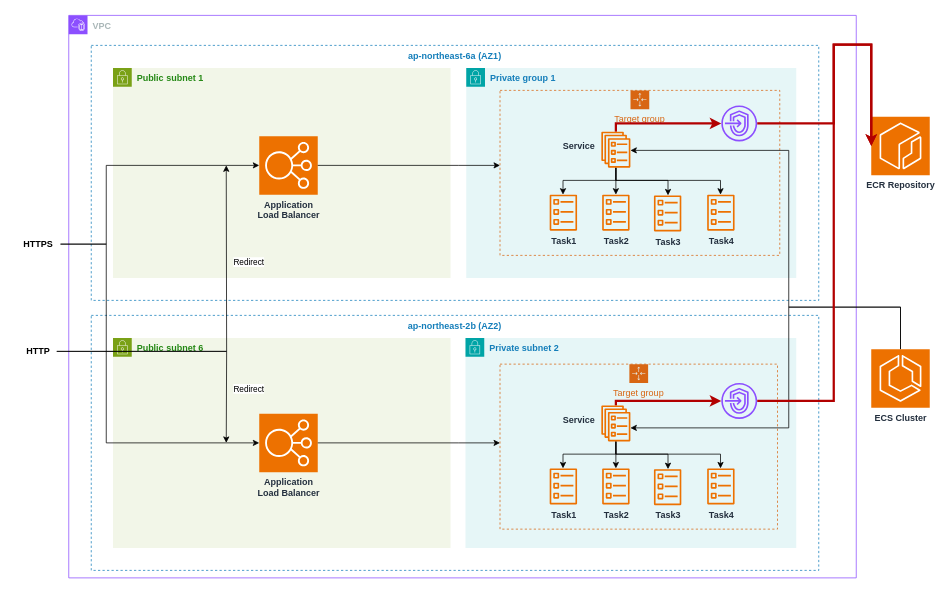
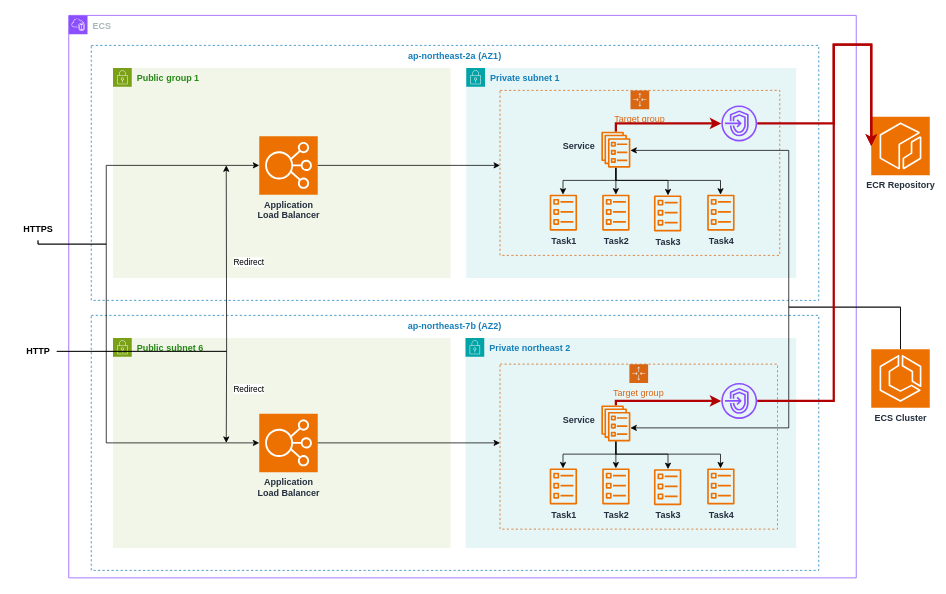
(100, 26) -> (100, 26)
(455, 56) -> (455, 56)
(170, 79) -> (167, 79)
(524, 79) -> (527, 79)
(38, 244) -> (38, 229)
(455, 326) -> (455, 326)
(526, 349) -> (534, 349)
